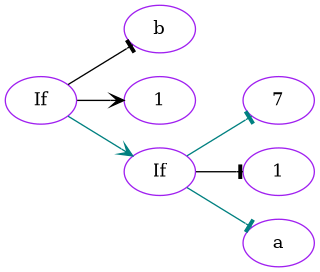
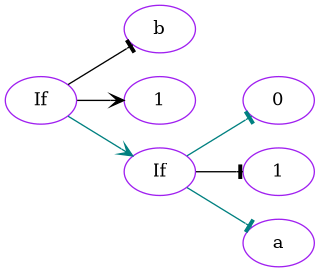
(279, 100) -> (279, 100)
